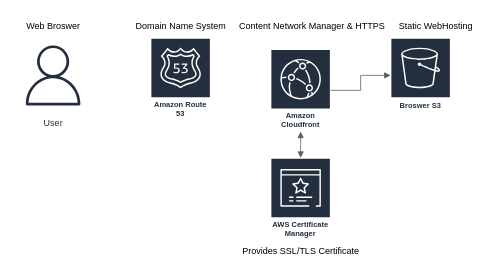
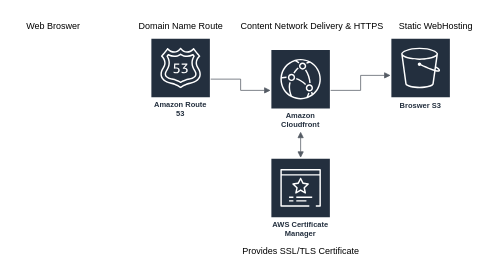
(181, 27) -> (181, 27)
(312, 27) -> (312, 27)
(53, 75) -> none
none -> (246, 90)
